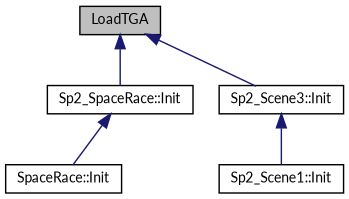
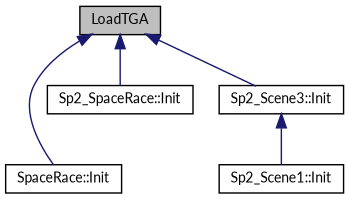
(88, 145) -> (30, 96)
